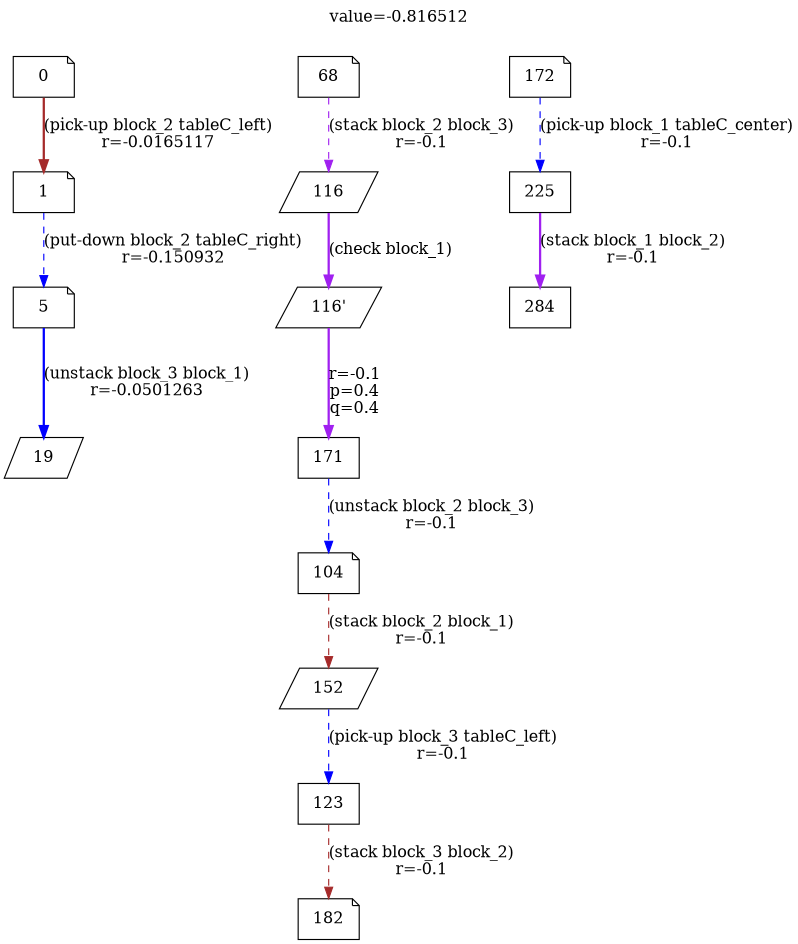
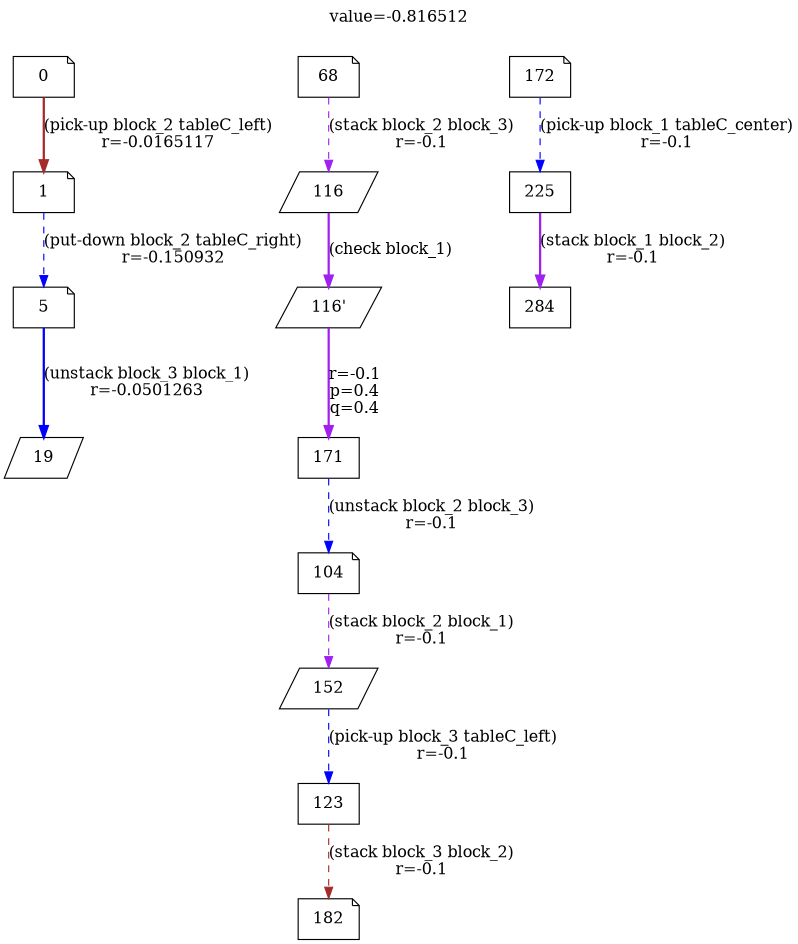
(329, 625) -> (329, 625)
